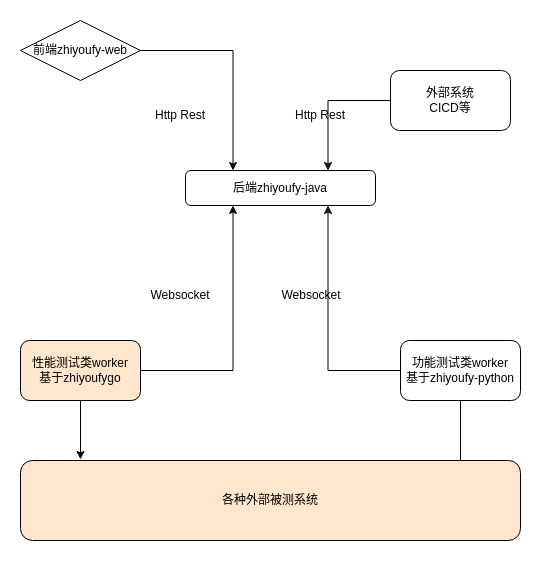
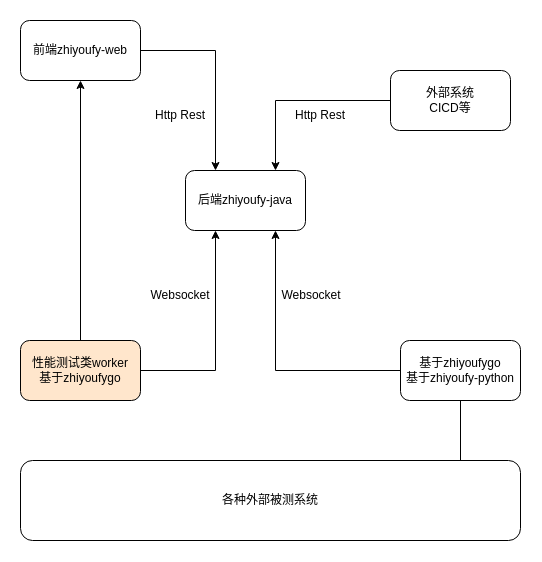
(81, 51) -> (81, 51)
(281, 188) -> (246, 201)
(461, 371) -> (461, 371)
(81, 427) -> (81, 214)
(271, 501) -> (271, 501)
